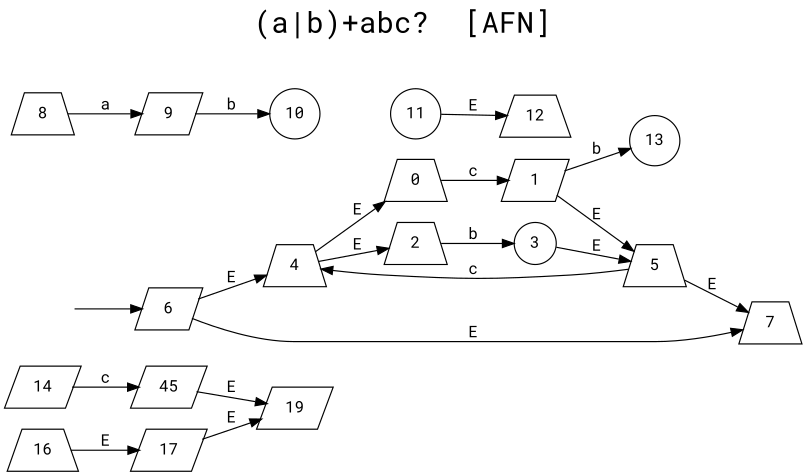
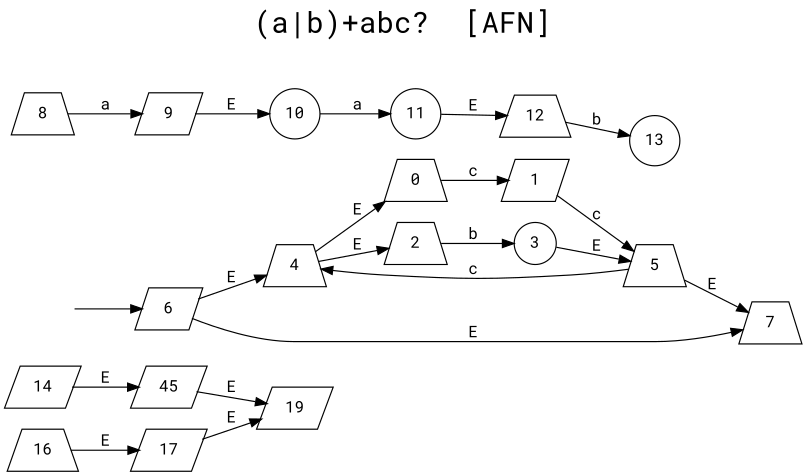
(232, 105) -> (232, 105)
none -> (349, 114)
(592, 162) -> (592, 128)
(597, 215) -> (597, 215)
(106, 378) -> (106, 378)
